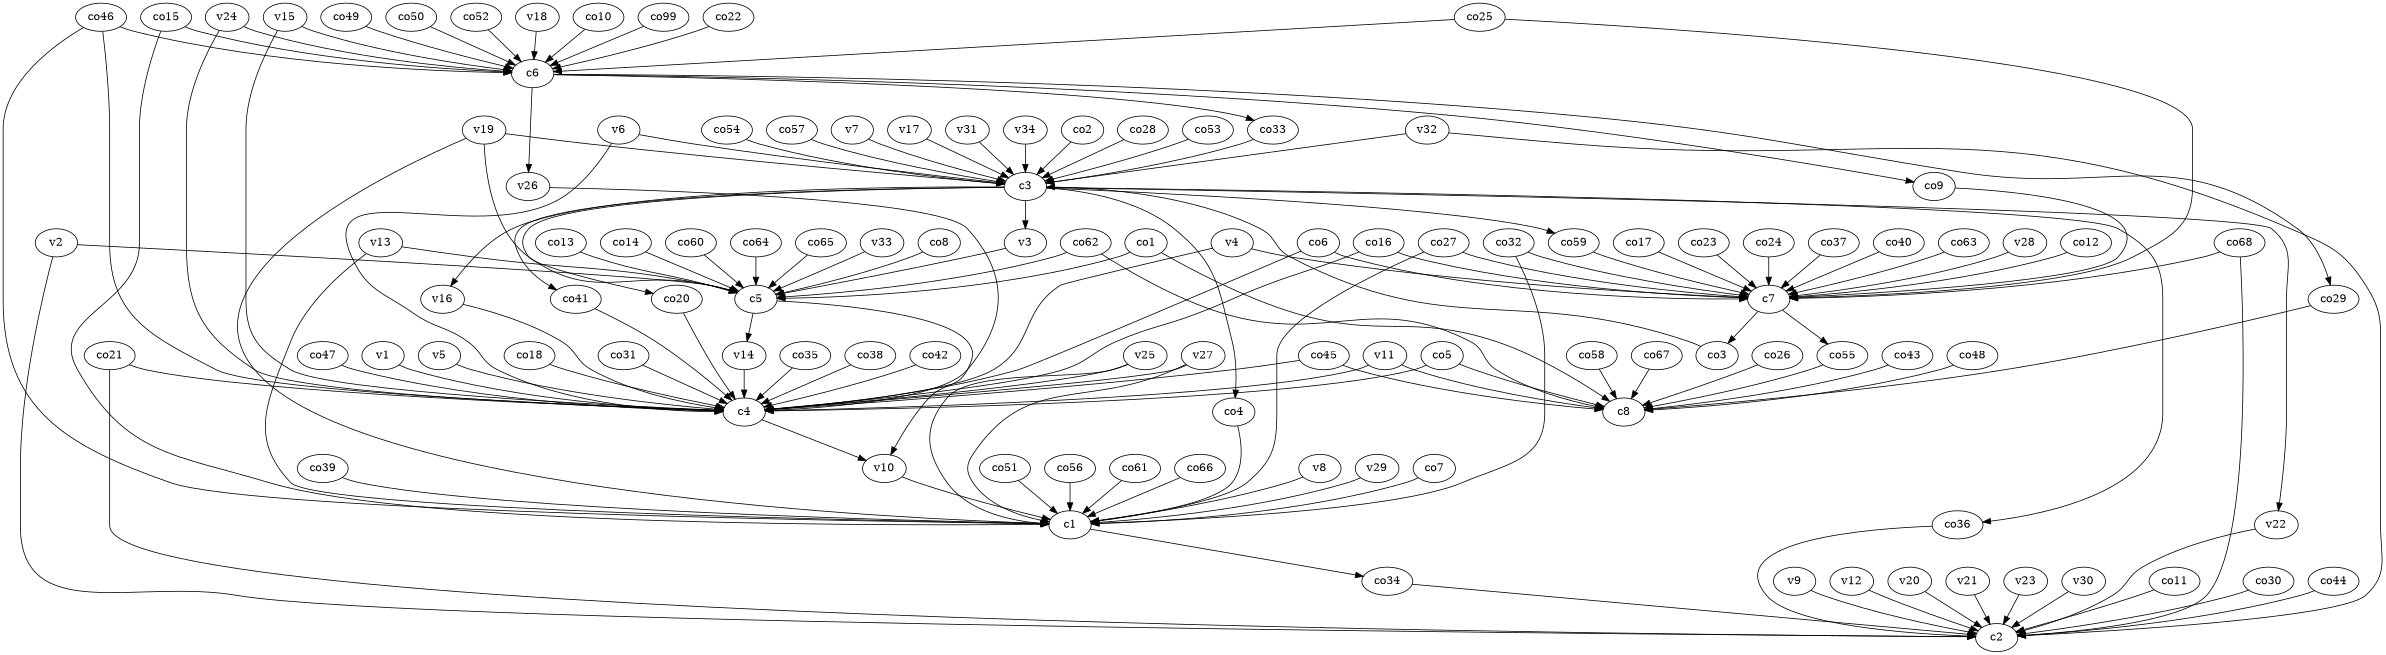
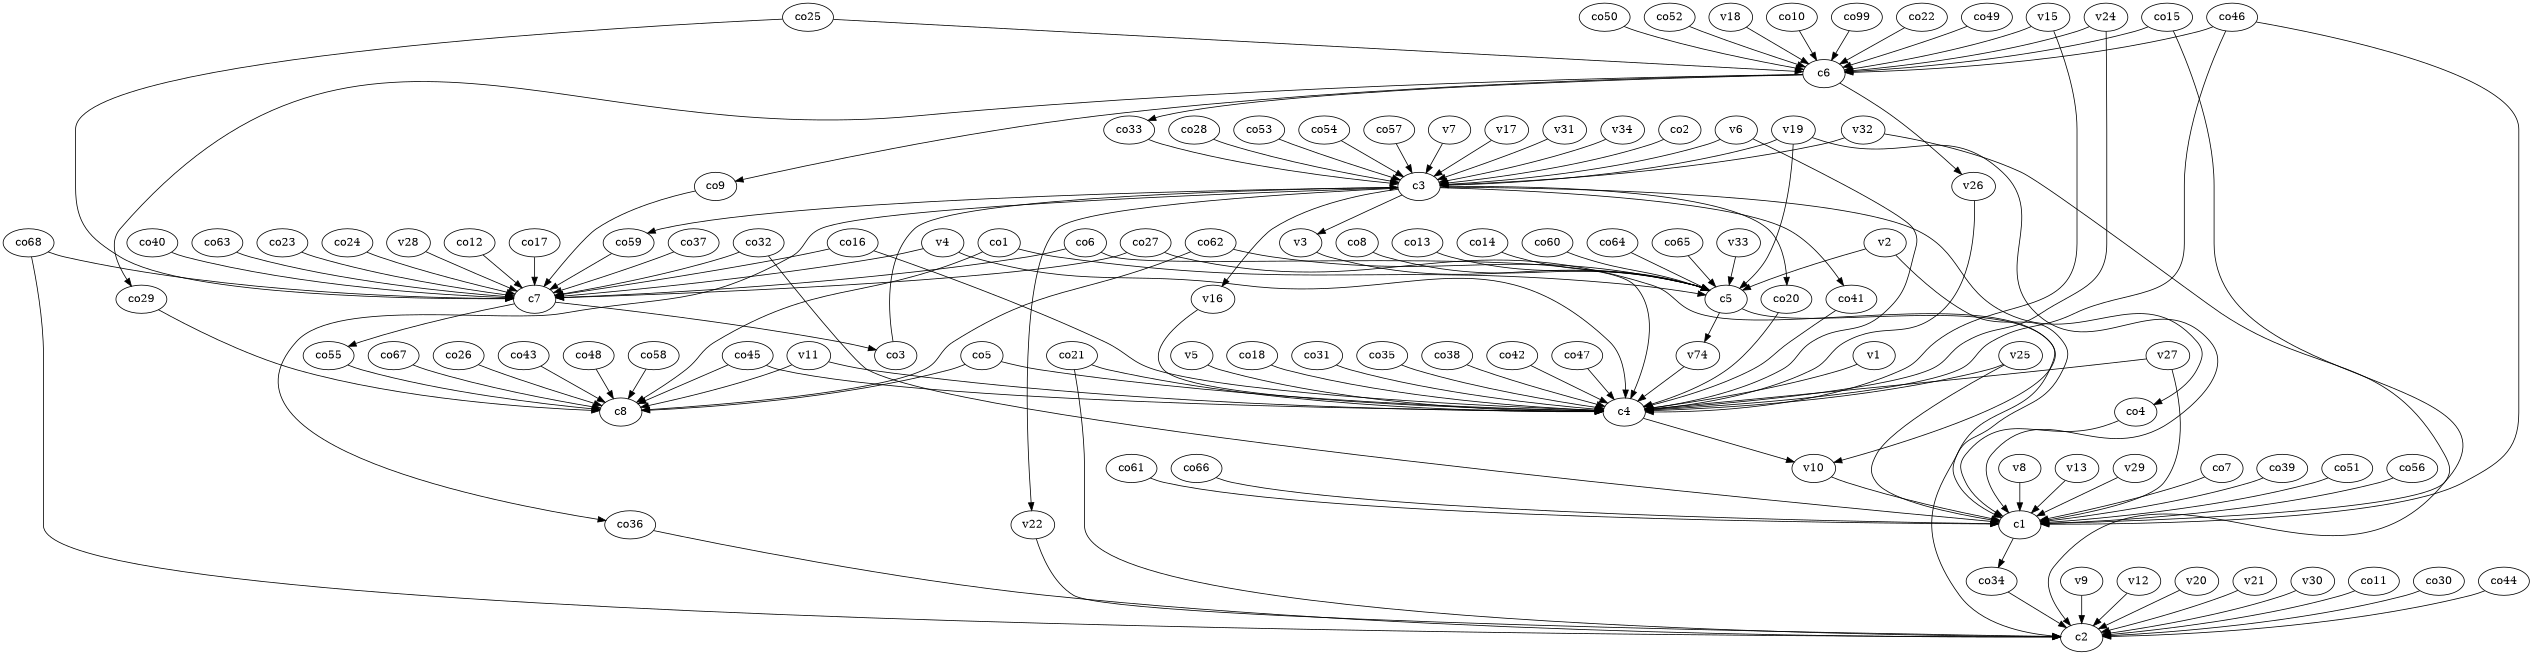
(566, 266) -> none
(744, 356) -> (1698, 356)
(2026, 581) -> none
